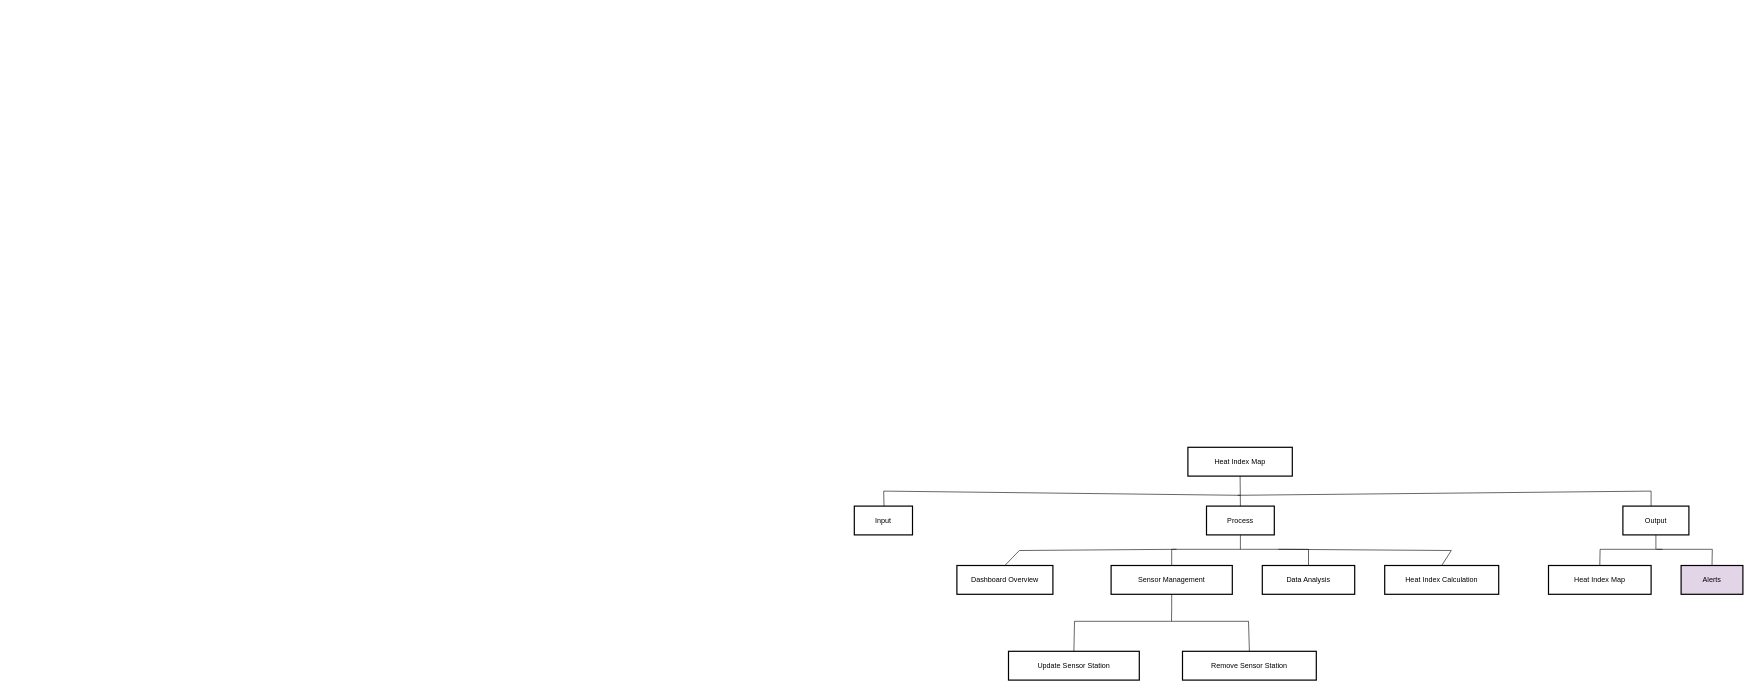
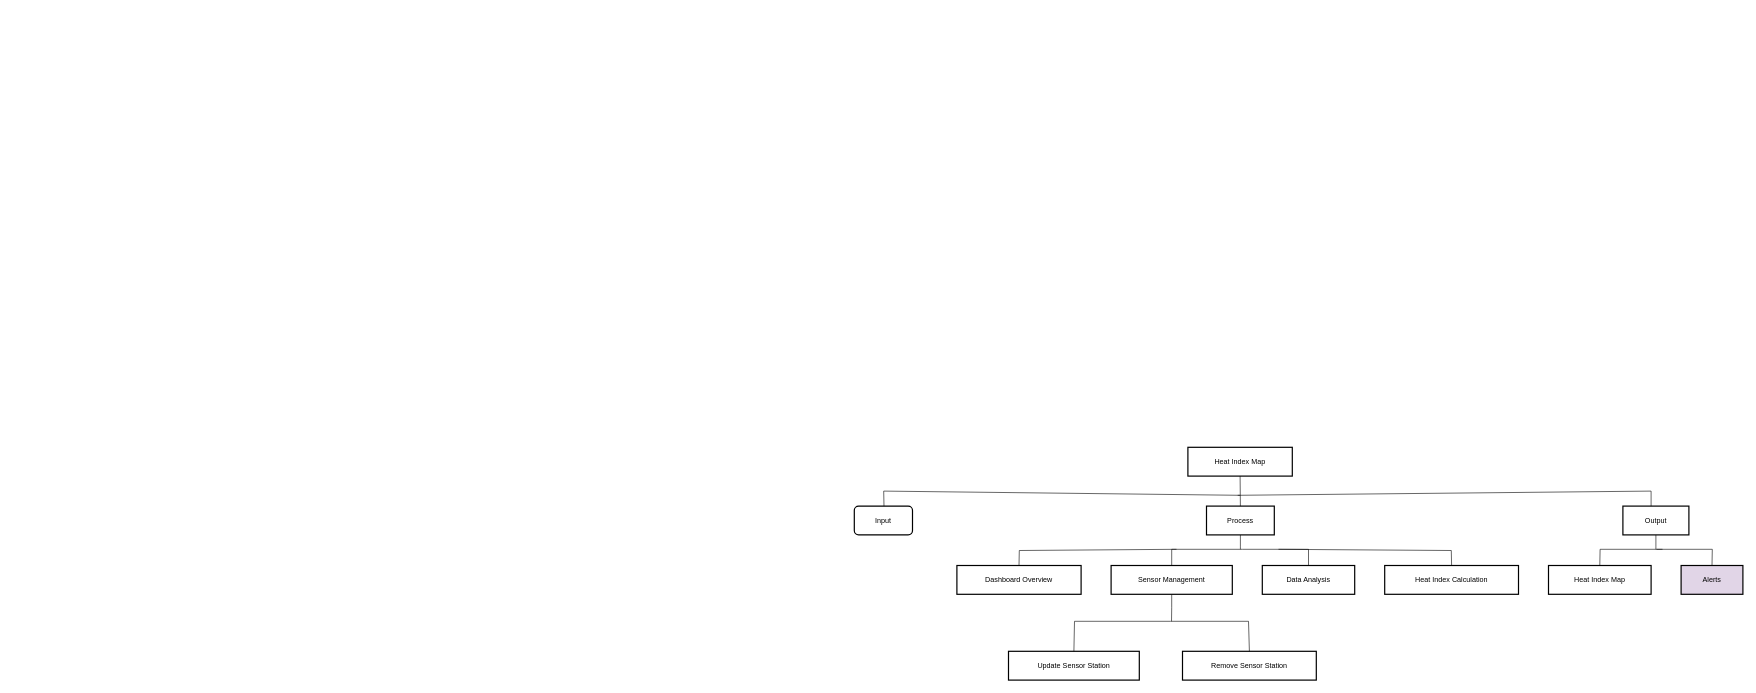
(883, 521) -> (883, 521)
(1005, 580) -> (1019, 580)
(1442, 580) -> (1451, 580)
